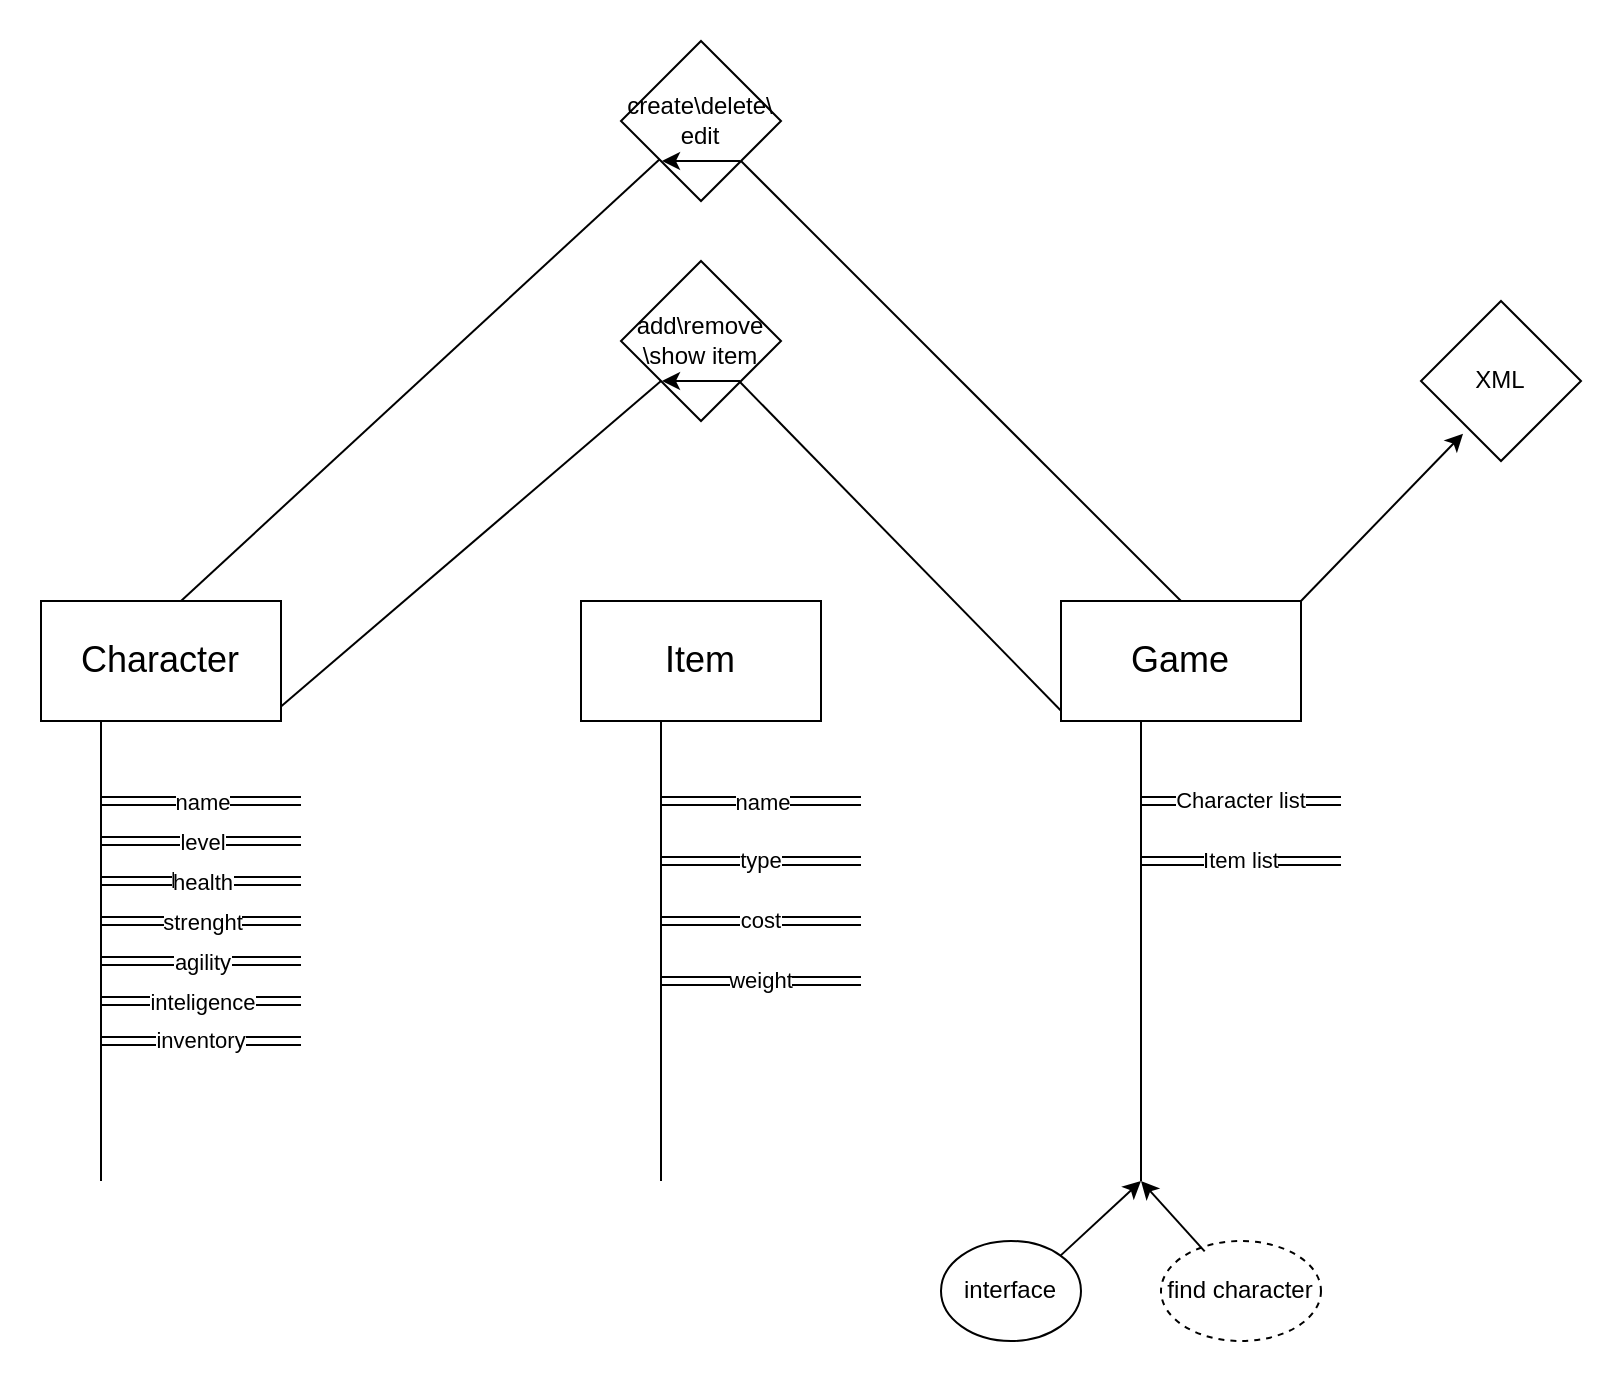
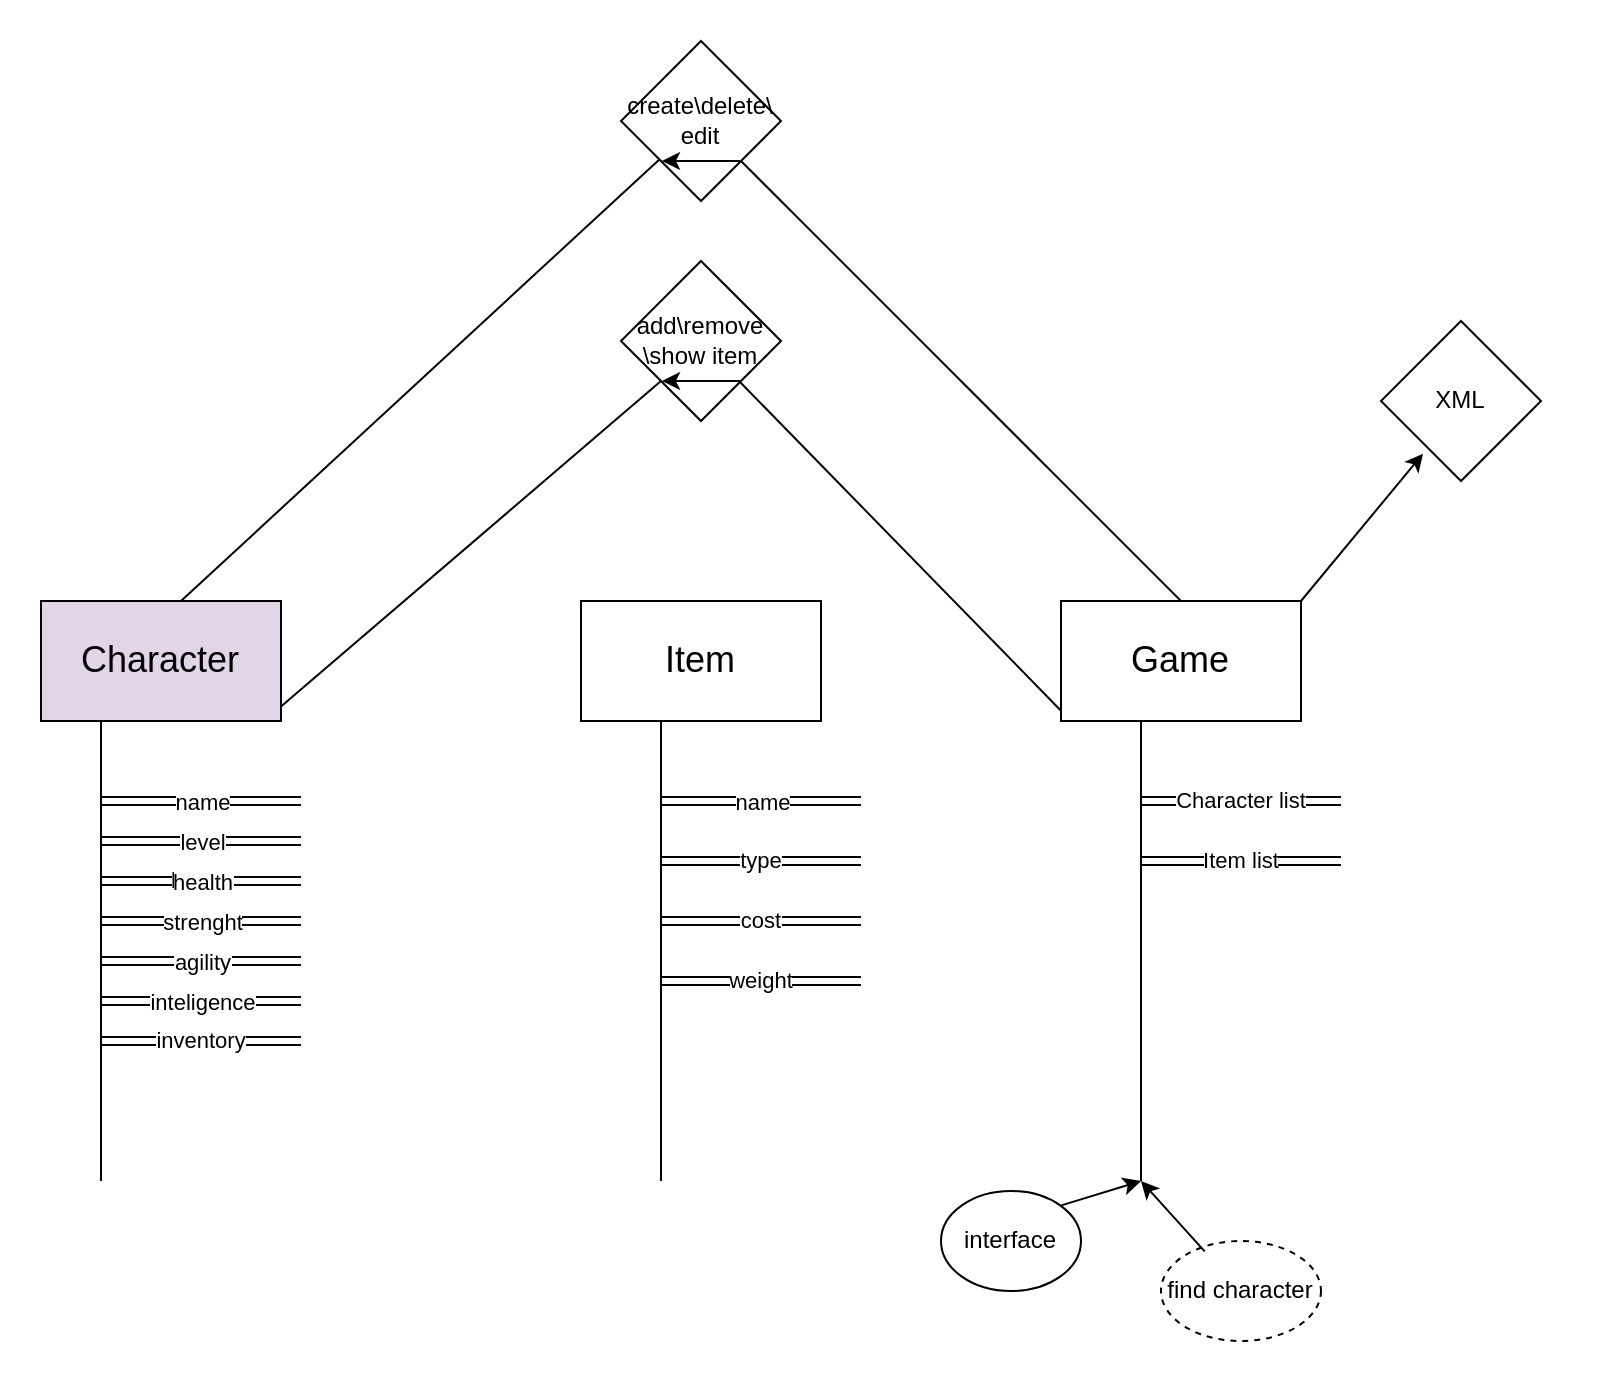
(1501, 381) -> (1461, 401)
(161, 661) -> (161, 661)
(1011, 1291) -> (1011, 1241)
